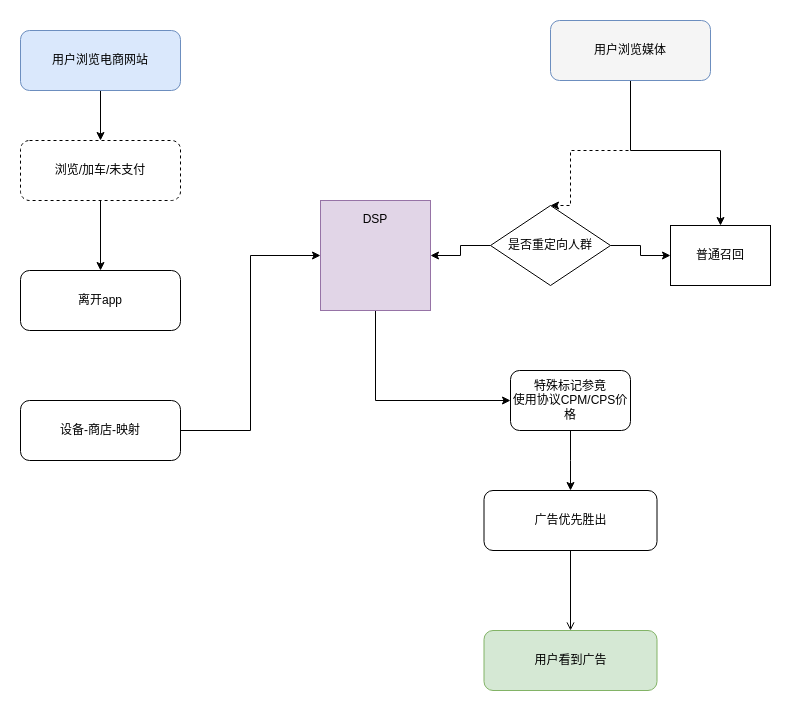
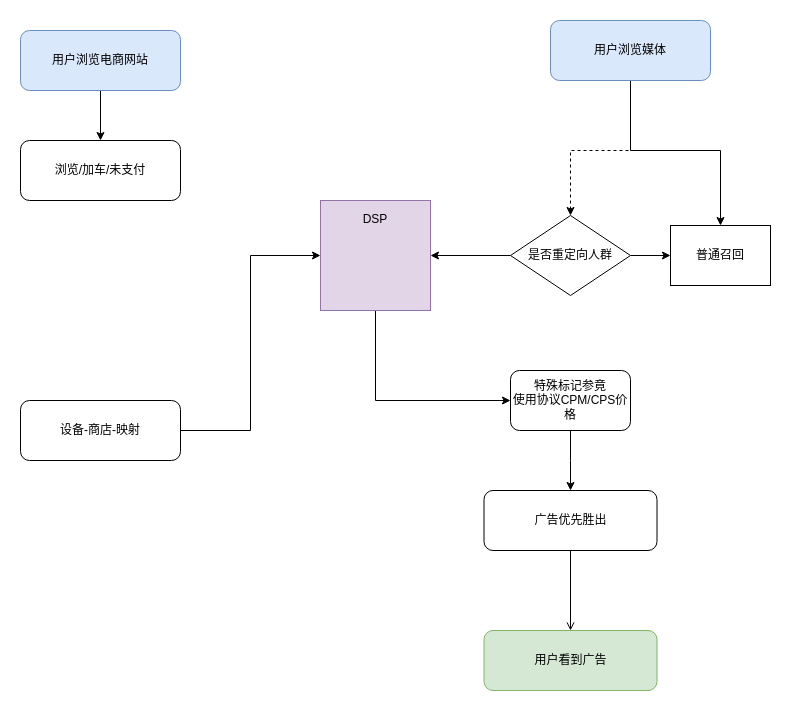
(631, 51) -> (631, 51)
(101, 171) -> (101, 171)
(101, 232) -> none
(551, 246) -> (571, 256)
(101, 301) -> none
